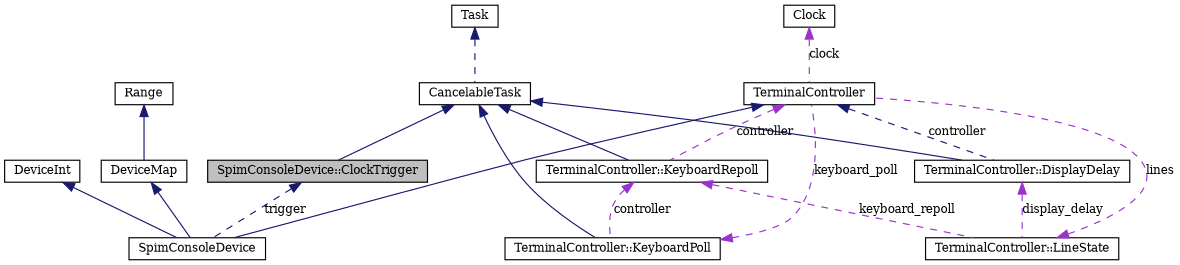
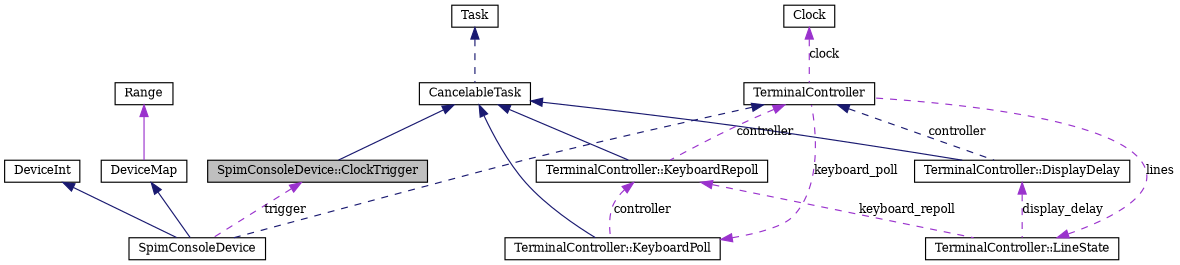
(144, 138) -> (144, 138)
(492, 168) -> (492, 168)
(252, 213) -> (252, 213)
